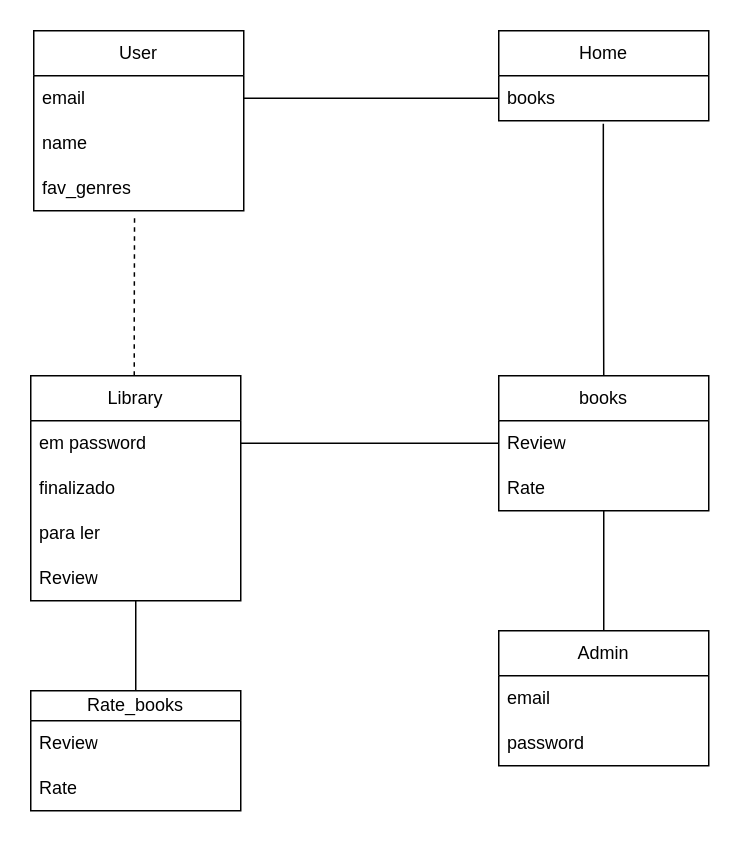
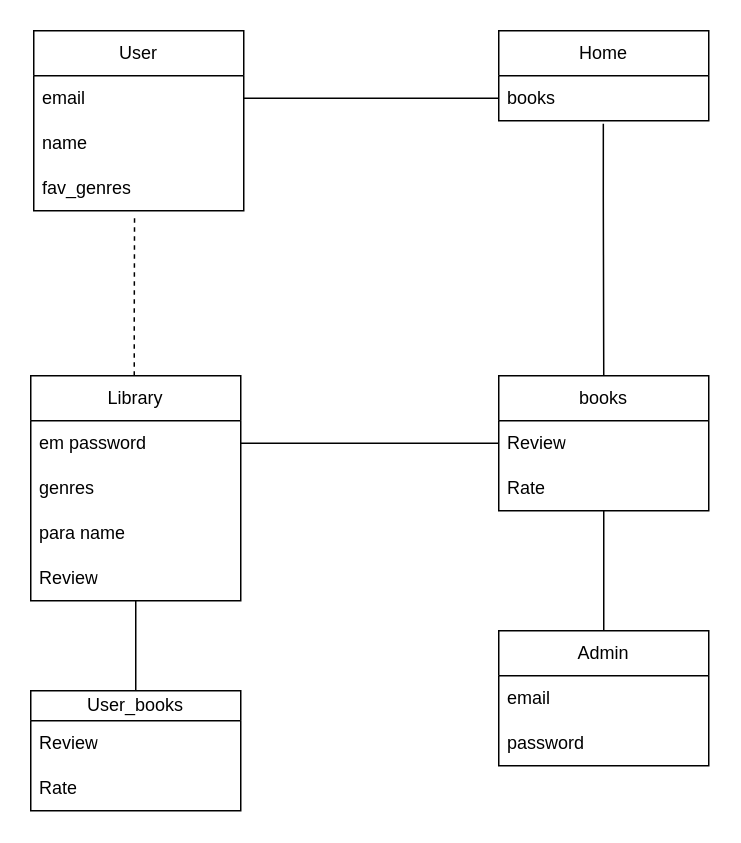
(83, 488) -> (70, 488)
(75, 533) -> (83, 533)
(136, 706) -> (136, 706)
